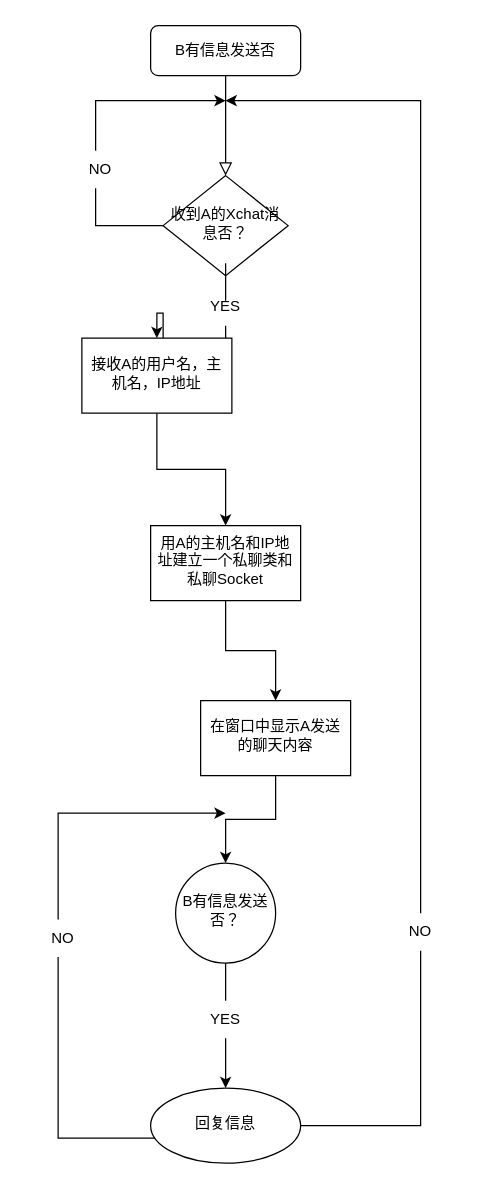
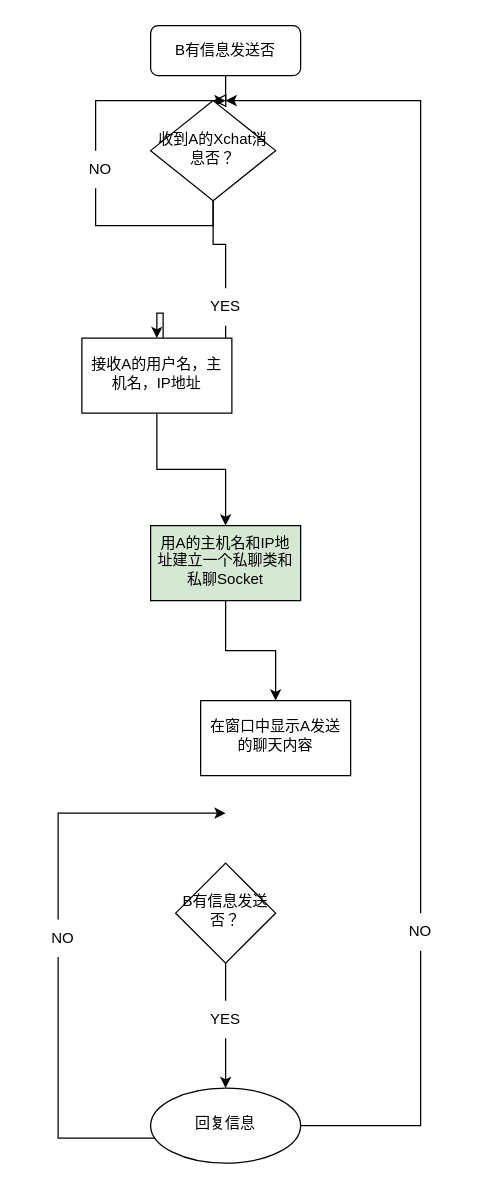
(226, 226) -> (213, 151)
(226, 563) -> (226, 563)
(255, 819) -> none
(226, 913) -> (226, 913)
